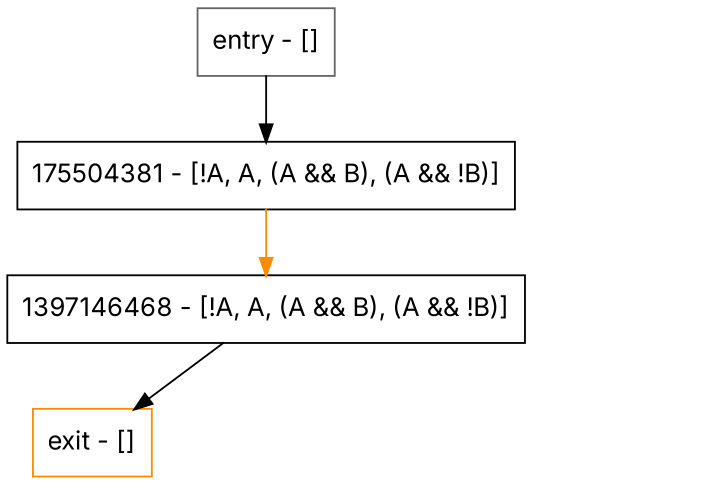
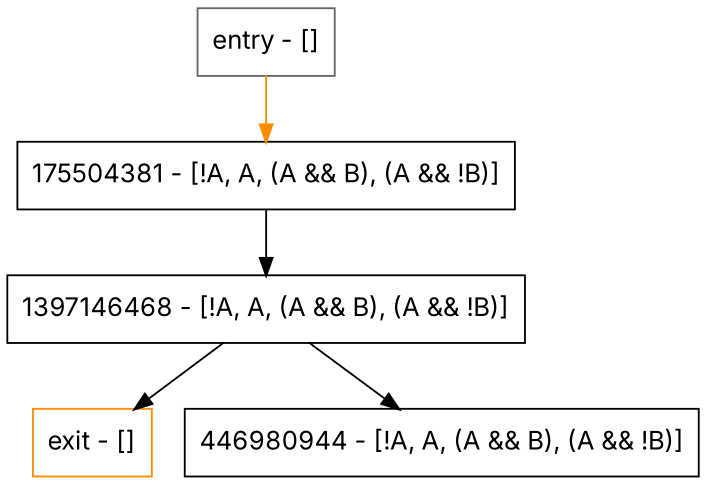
(266, 100) -> (266, 100)
(266, 233) -> (266, 233)
none -> (442, 443)
